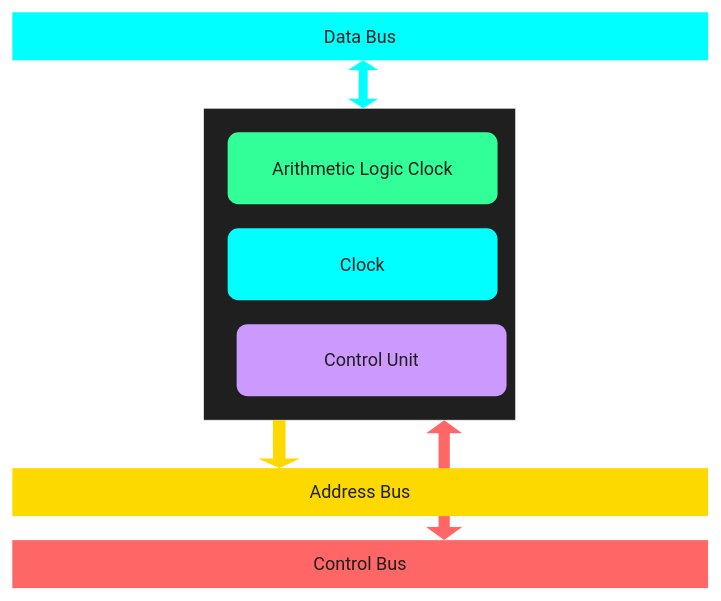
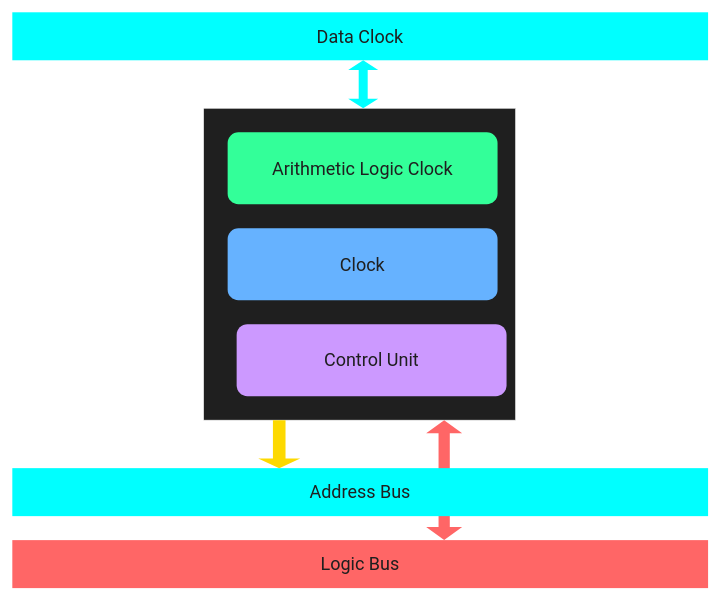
(360, 36) -> (360, 36)
(363, 264) -> (363, 264)
(360, 492) -> (360, 492)
(360, 564) -> (360, 564)
